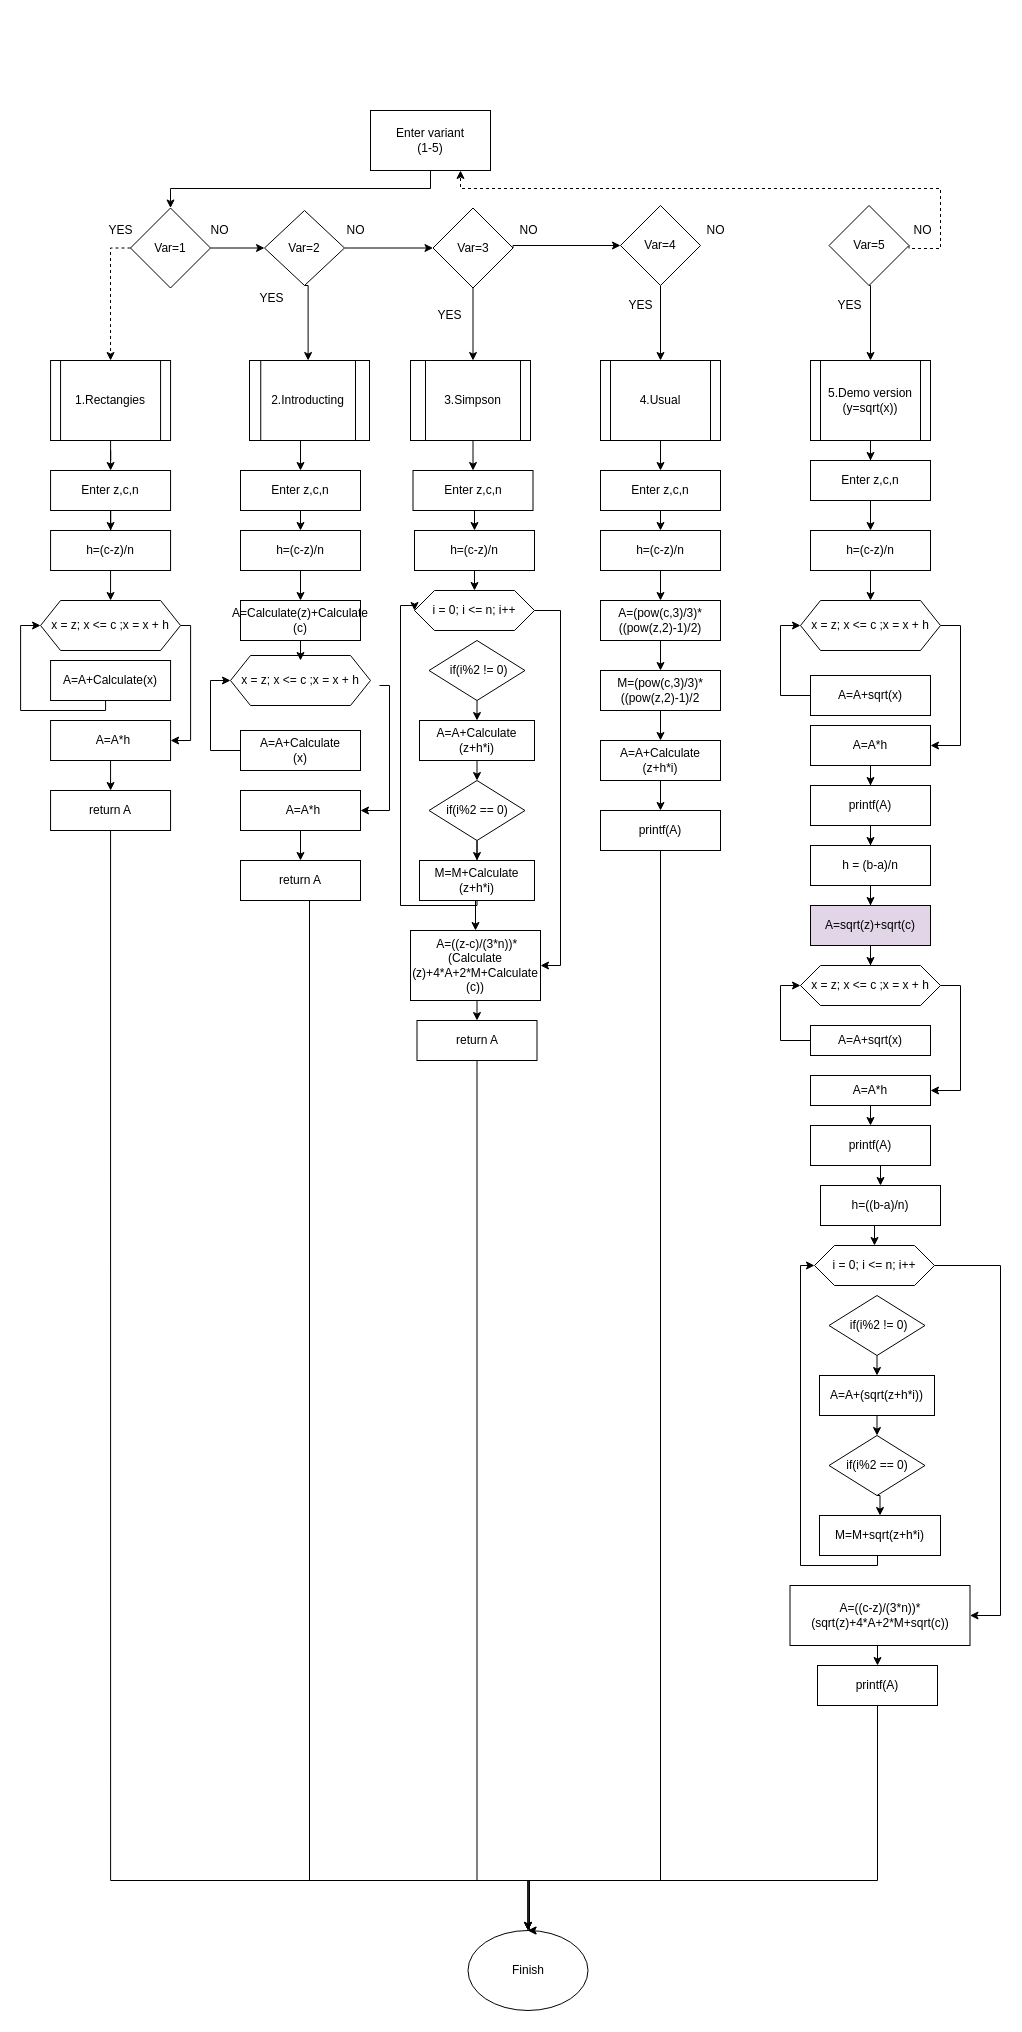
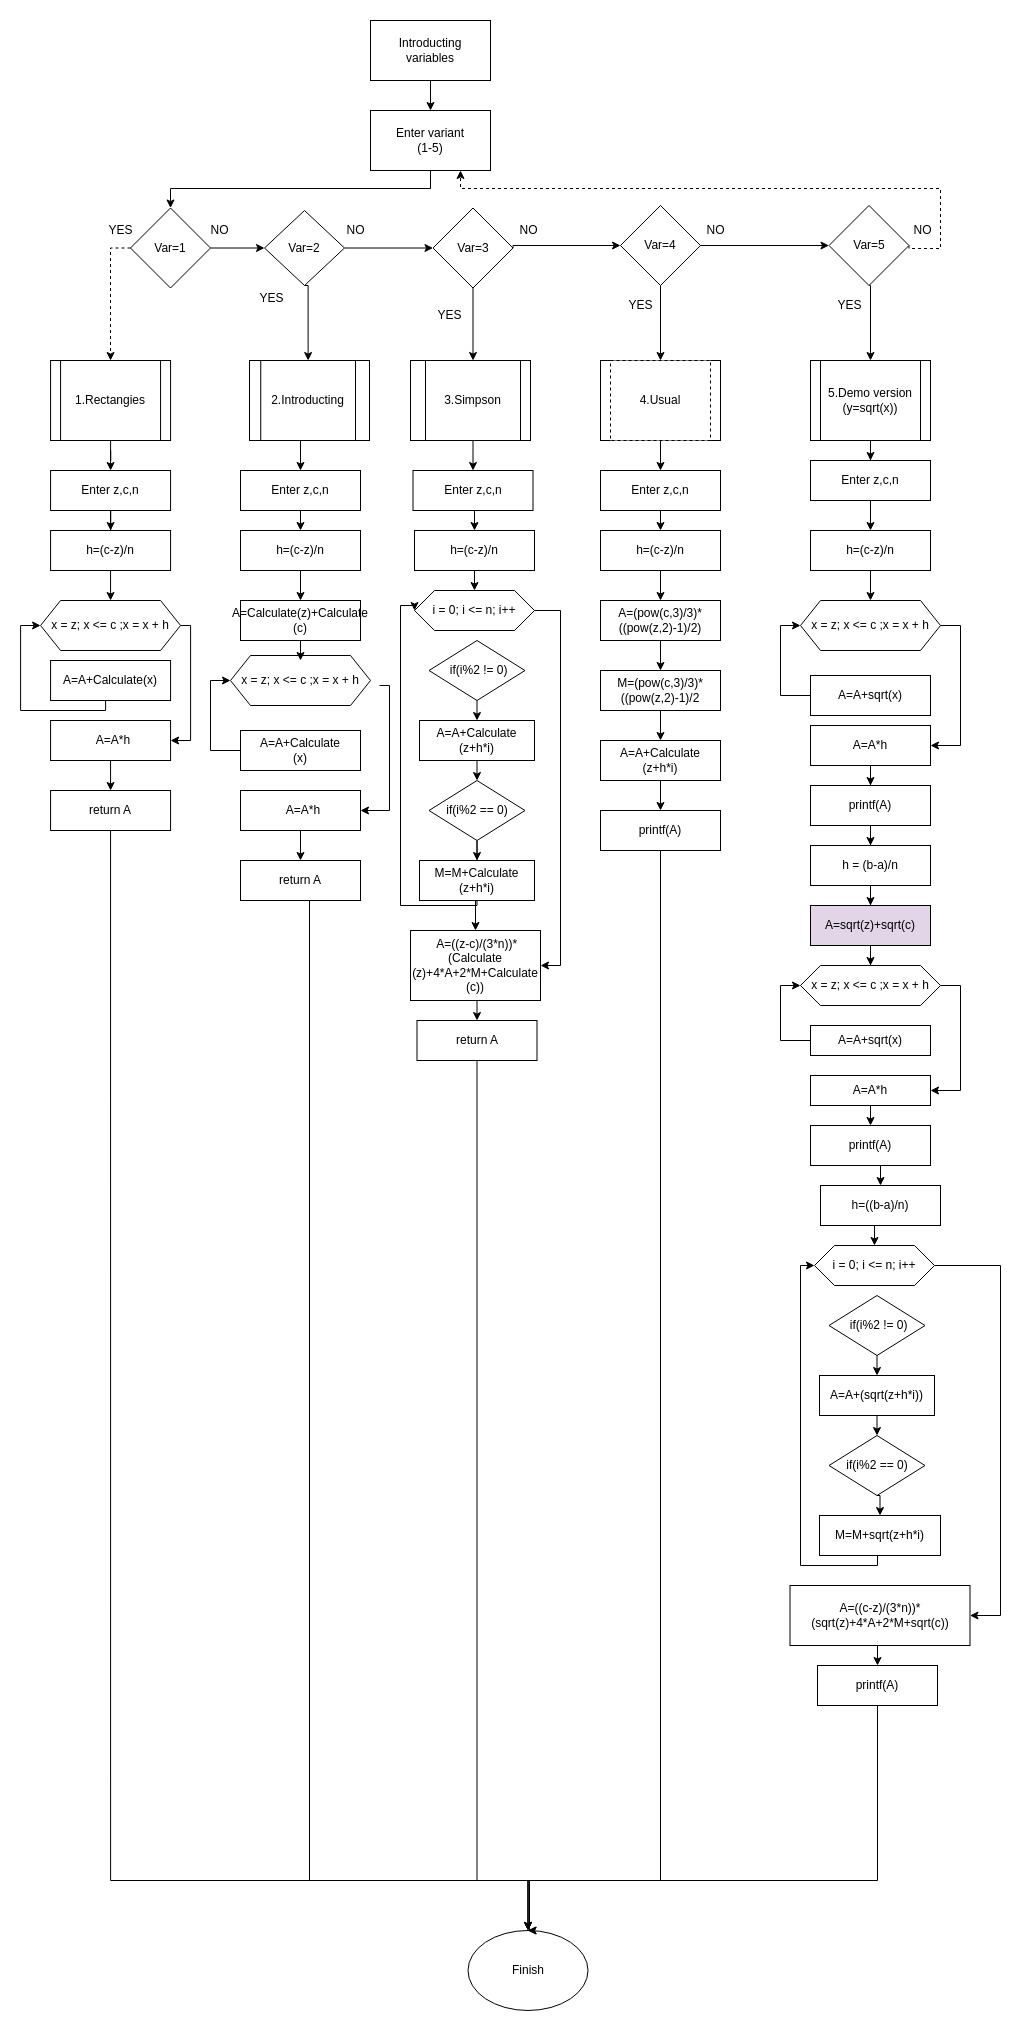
none -> (431, 51)
none -> (431, 100)
none -> (762, 246)
(661, 401) -> (661, 401)
